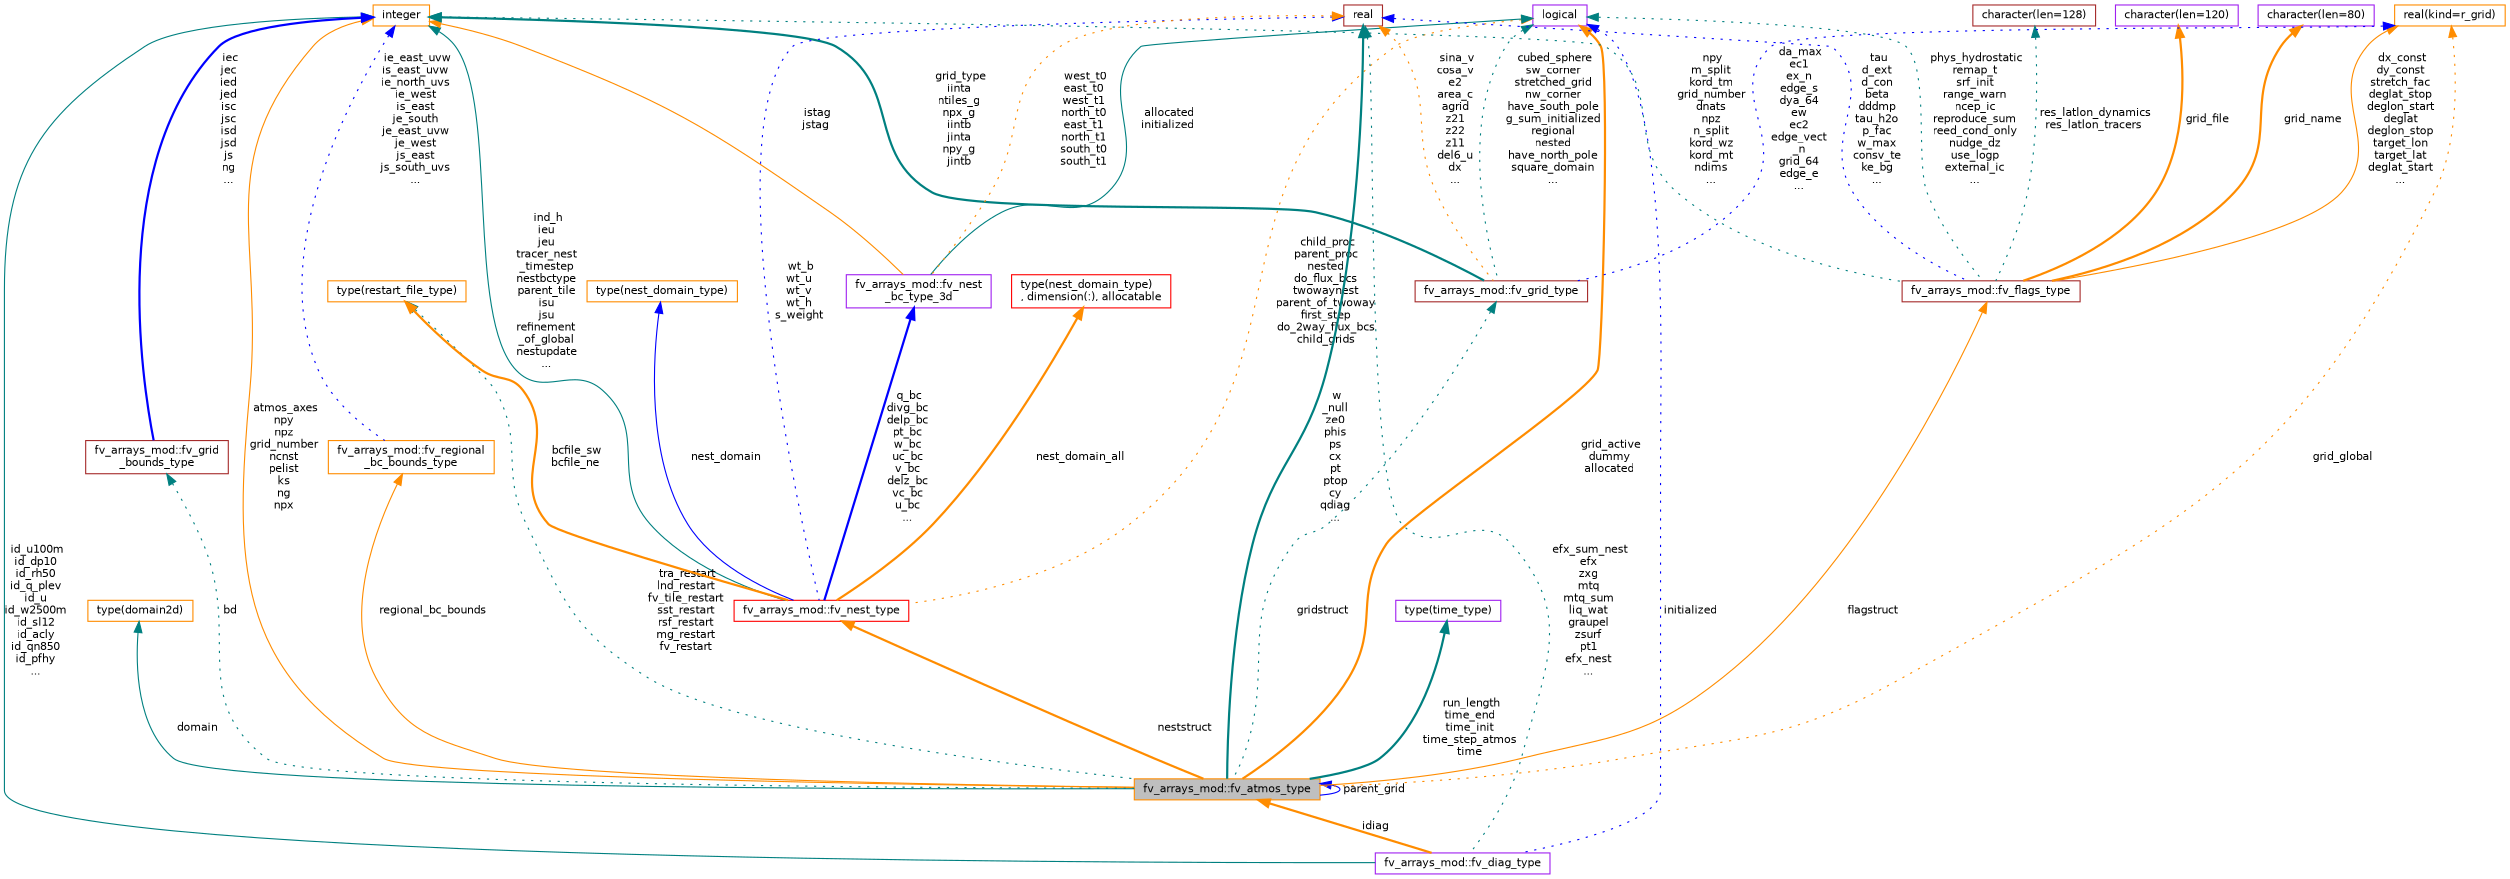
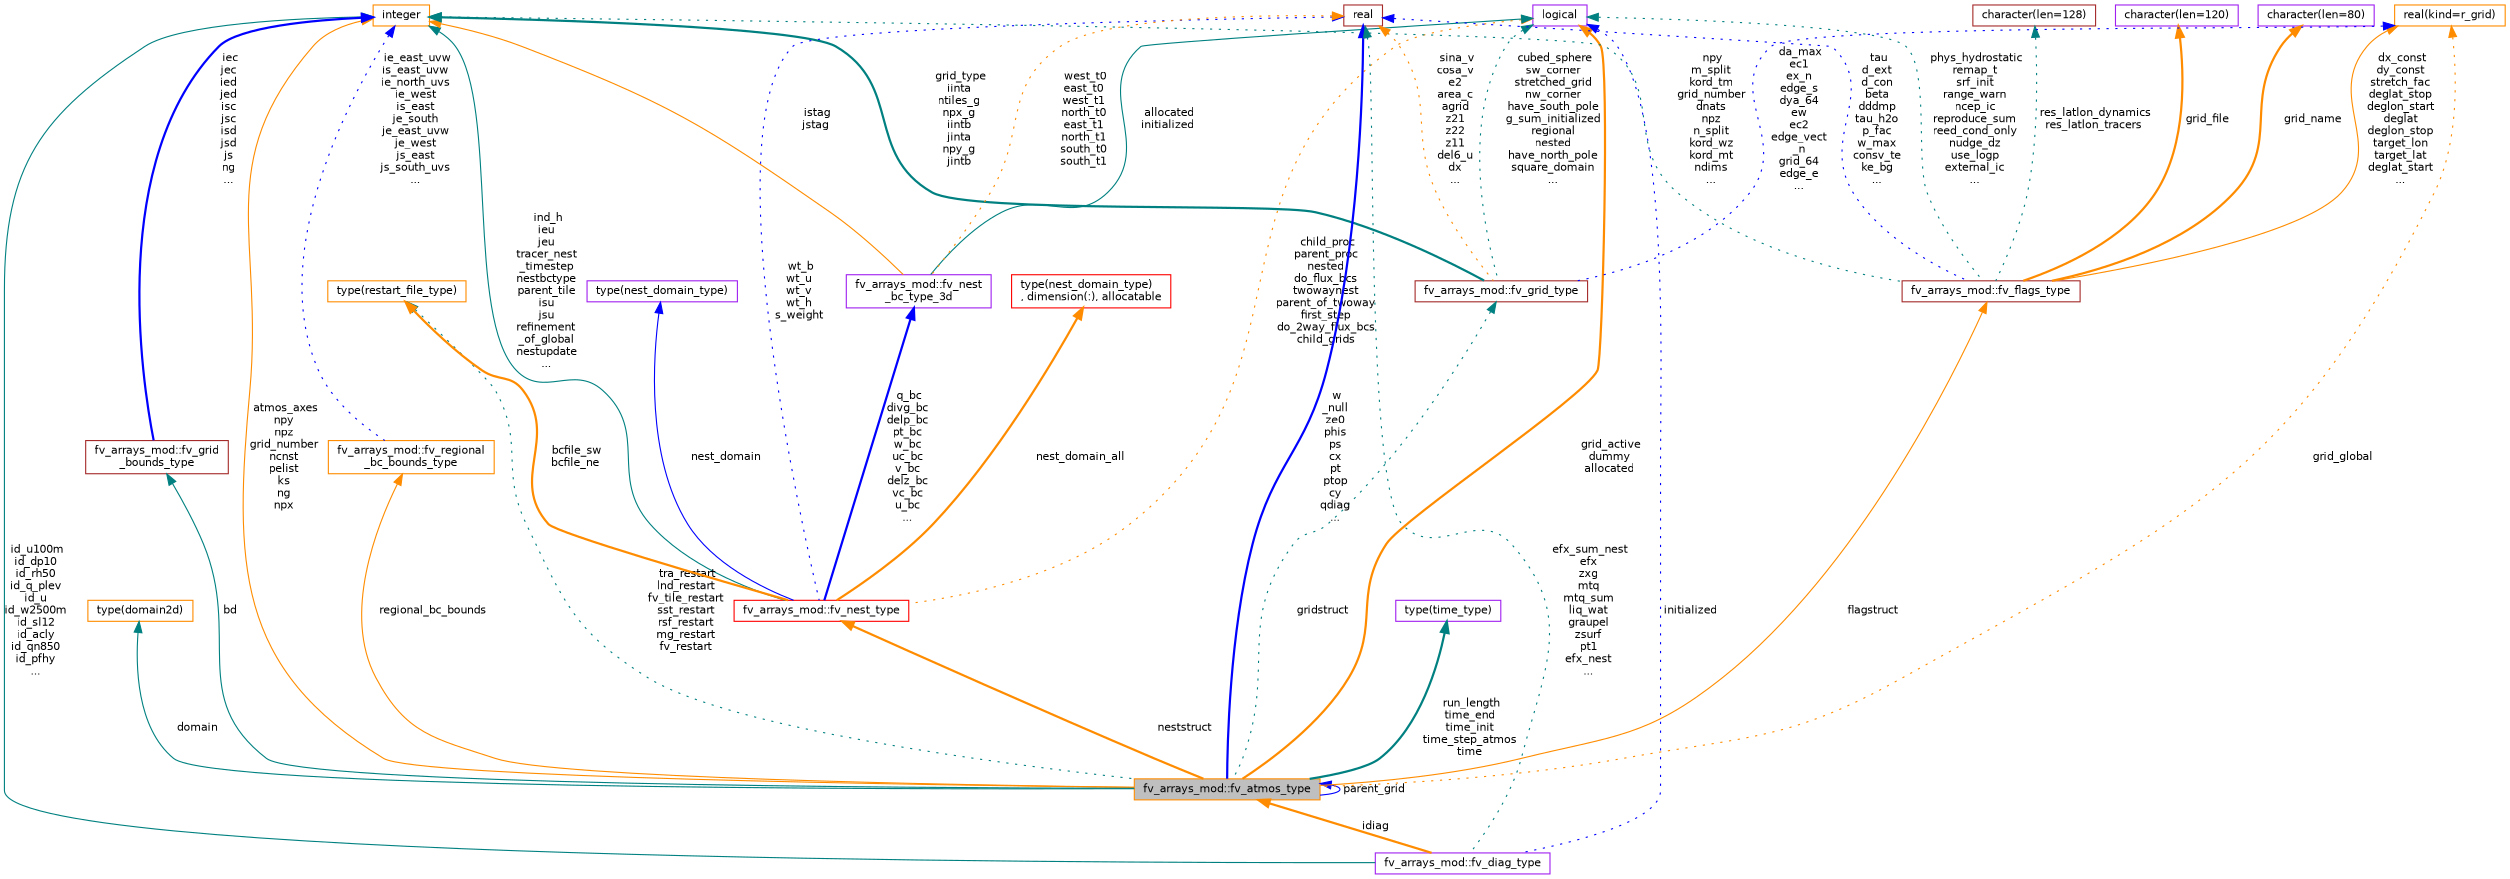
(662, 291) -> (662, 291)
(1312, 413) -> (1312, 413)
(346, 771) -> (346, 771)
